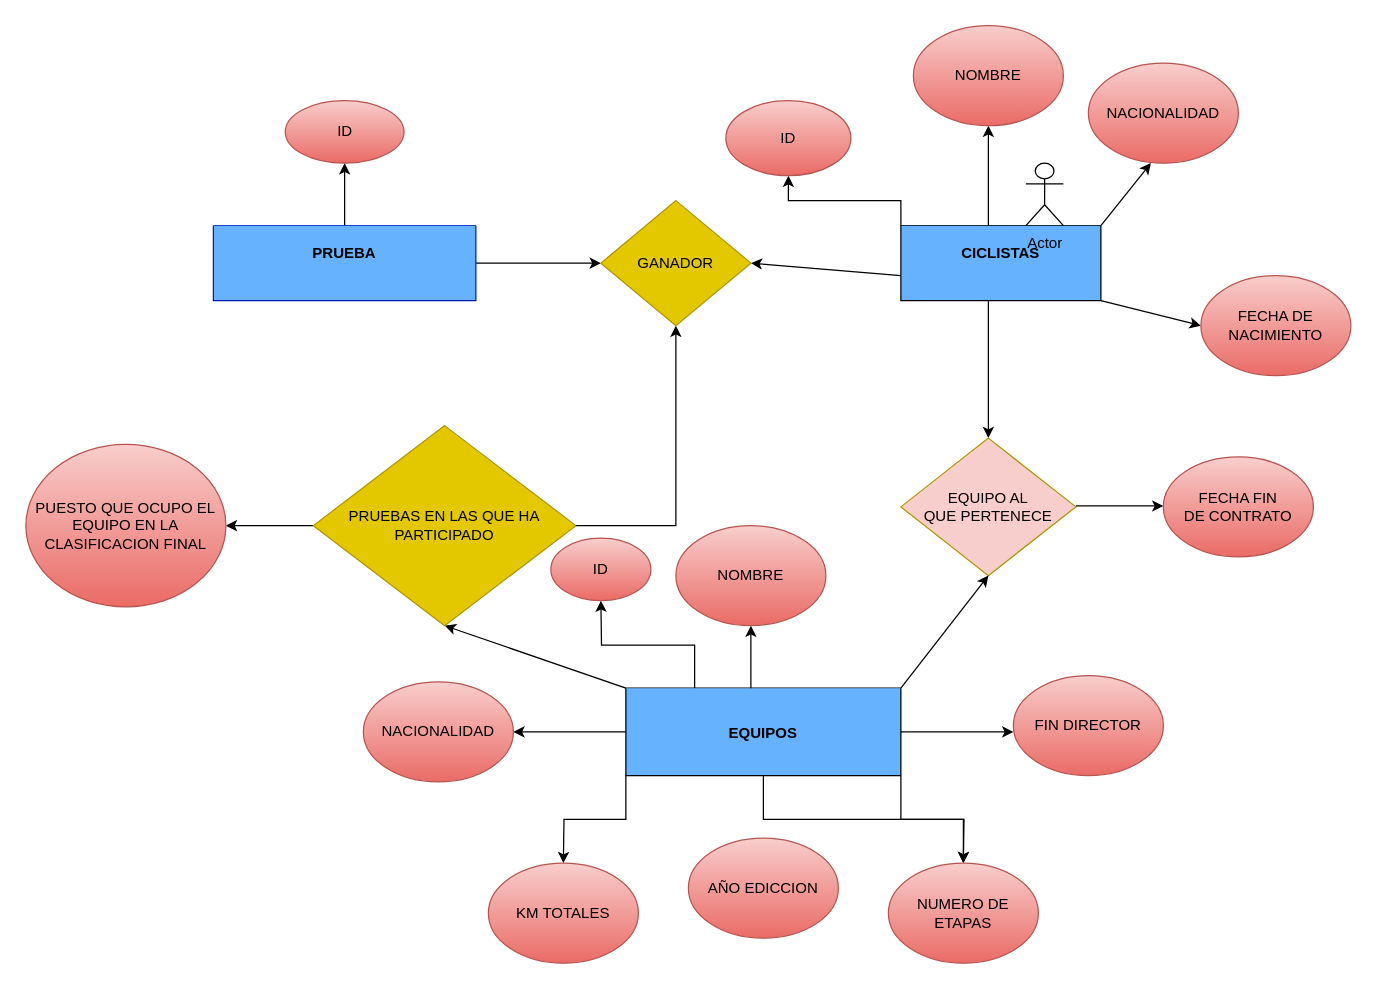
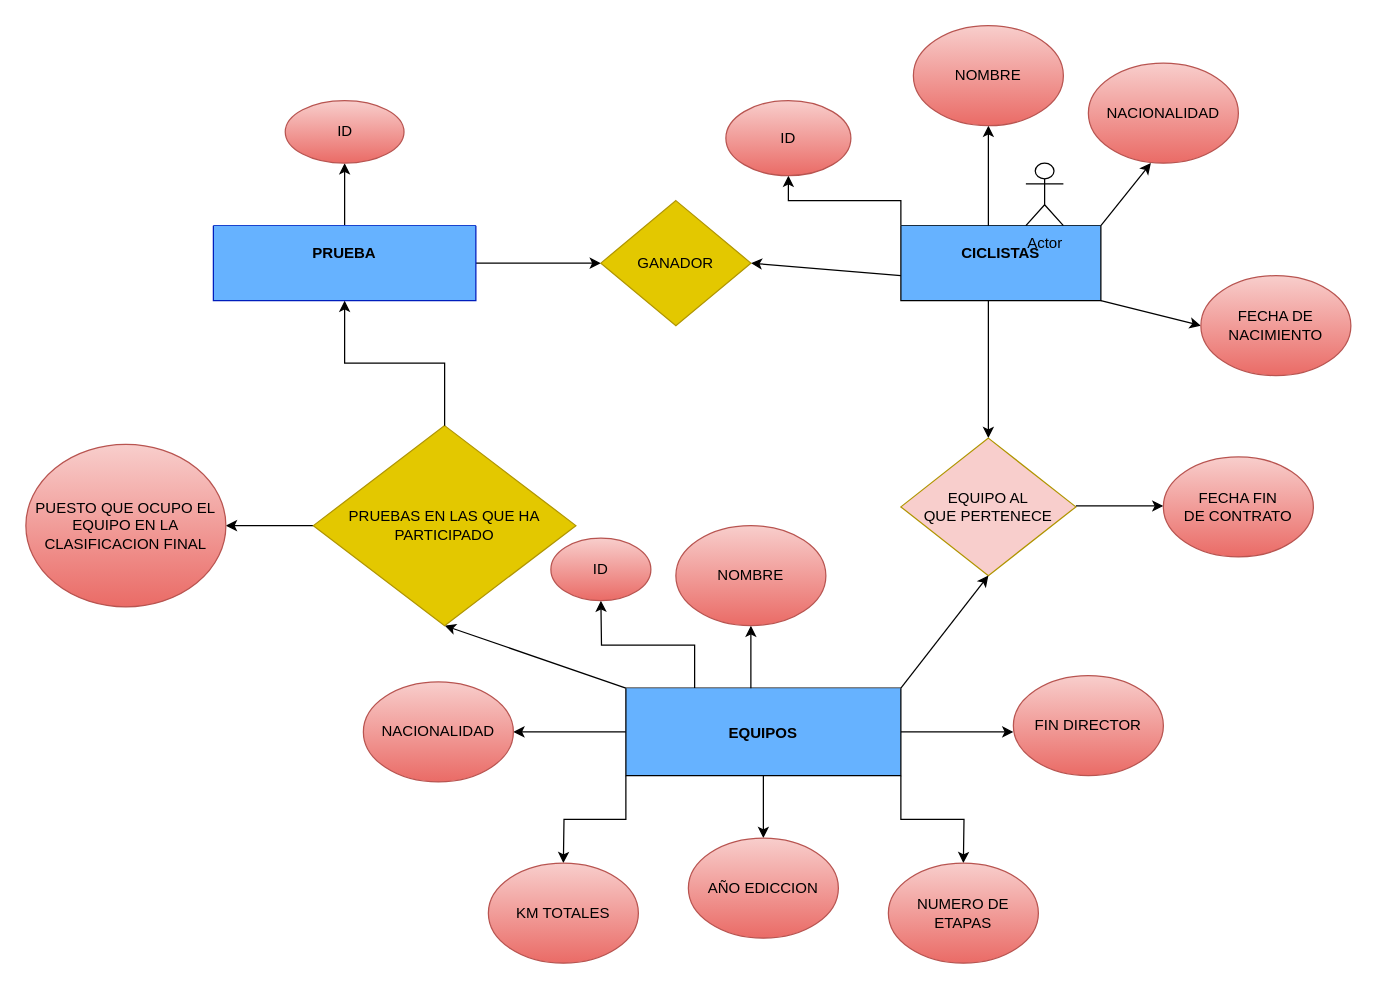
(676, 480) -> (398, 363)
(829, 819) -> (763, 823)
